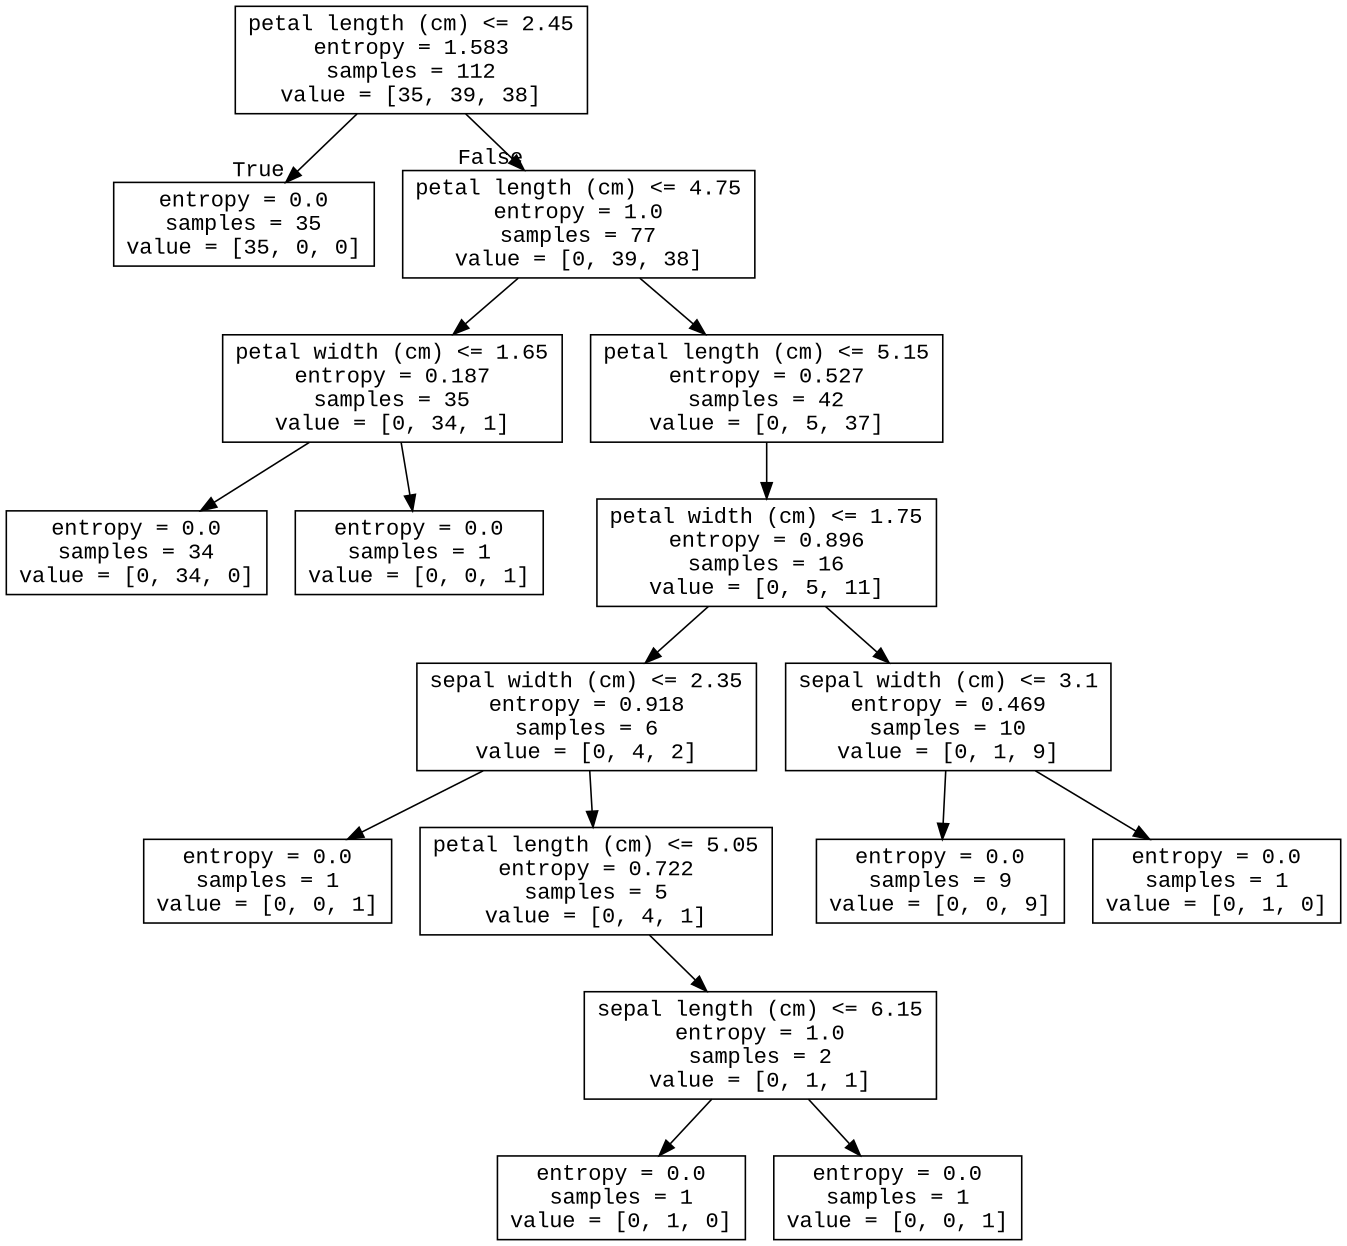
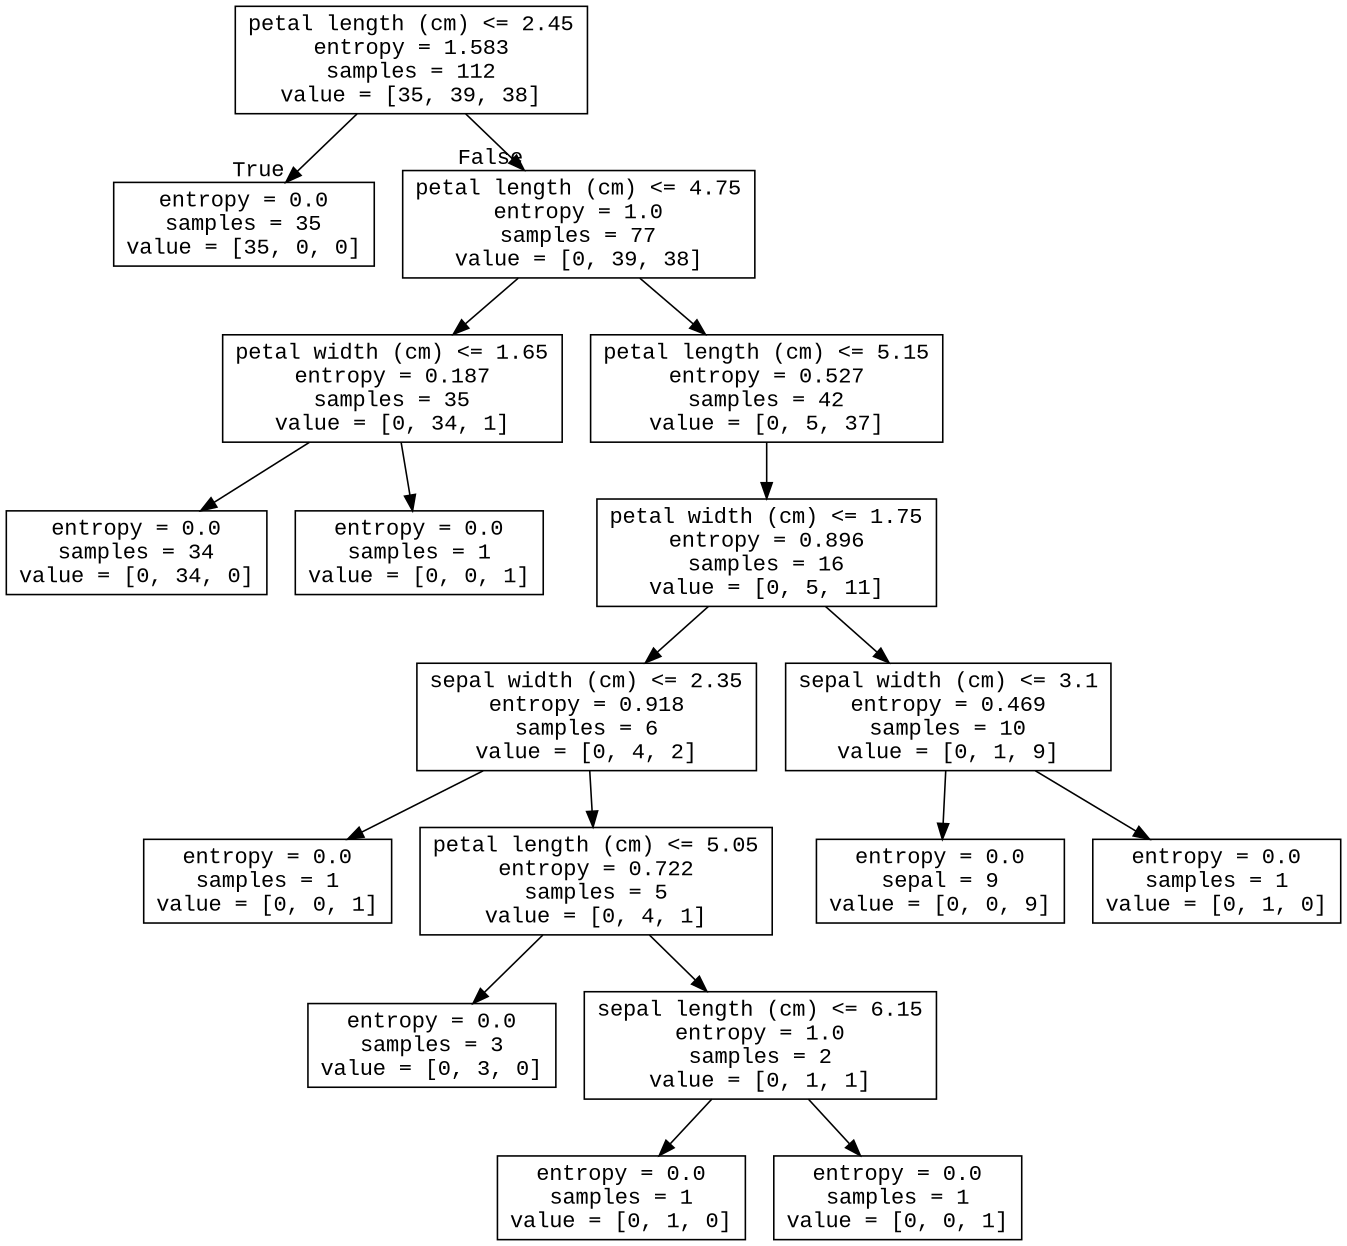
(940, 881) -> (940, 881)
none -> (432, 1045)
